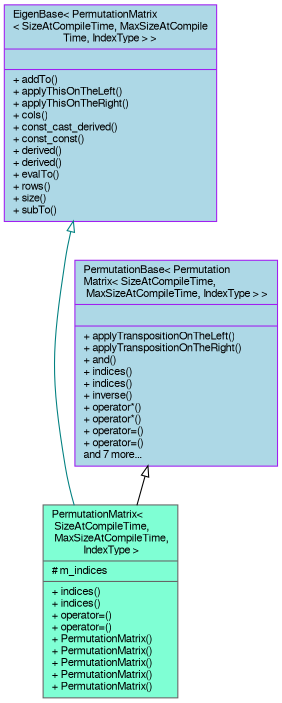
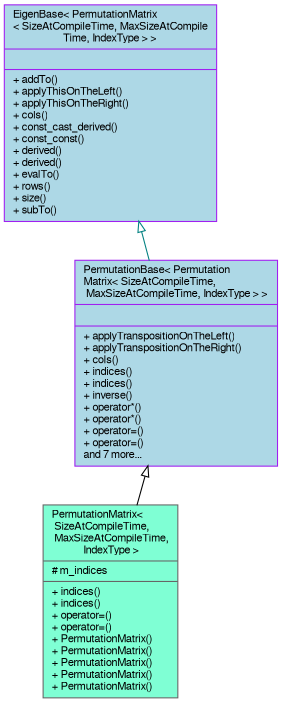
(100, 360) -> (101, 360)
(55, 369) -> (145, 246)
